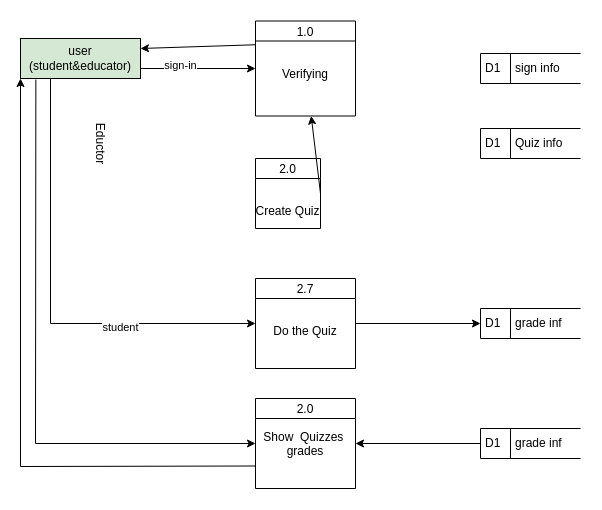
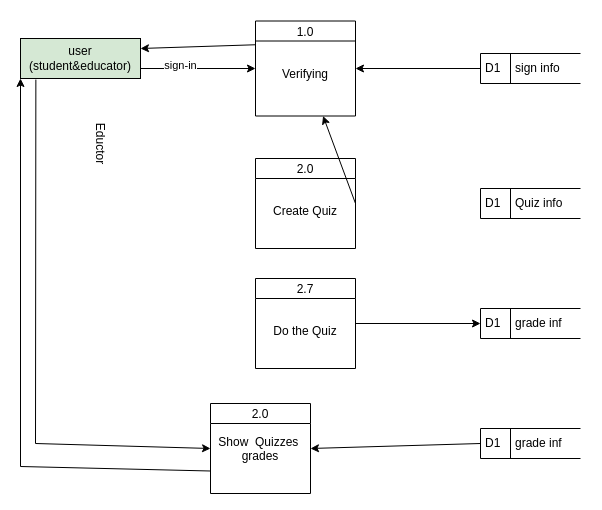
none -> (421, 69)
(531, 144) -> (531, 204)
(288, 194) -> (306, 204)
(51, 300) -> none
(306, 444) -> (261, 449)
